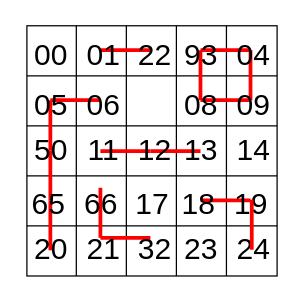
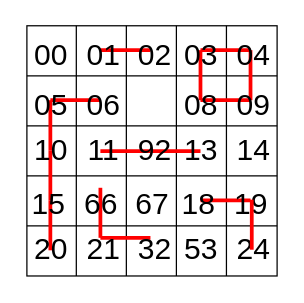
(155, 56) -> (155, 56)
(201, 56) -> (201, 56)
(51, 151) -> (51, 151)
(155, 151) -> (155, 151)
(49, 204) -> (49, 204)
(153, 204) -> (153, 204)
(201, 249) -> (201, 249)
